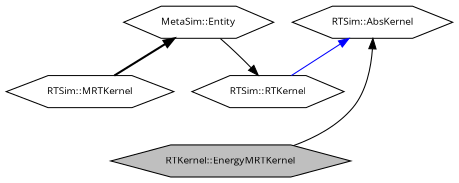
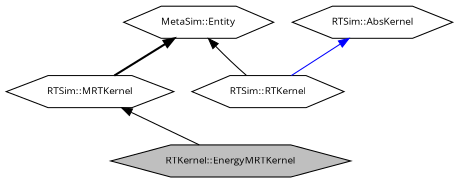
(236, 53) -> (231, 61)
(350, 111) -> (165, 129)
